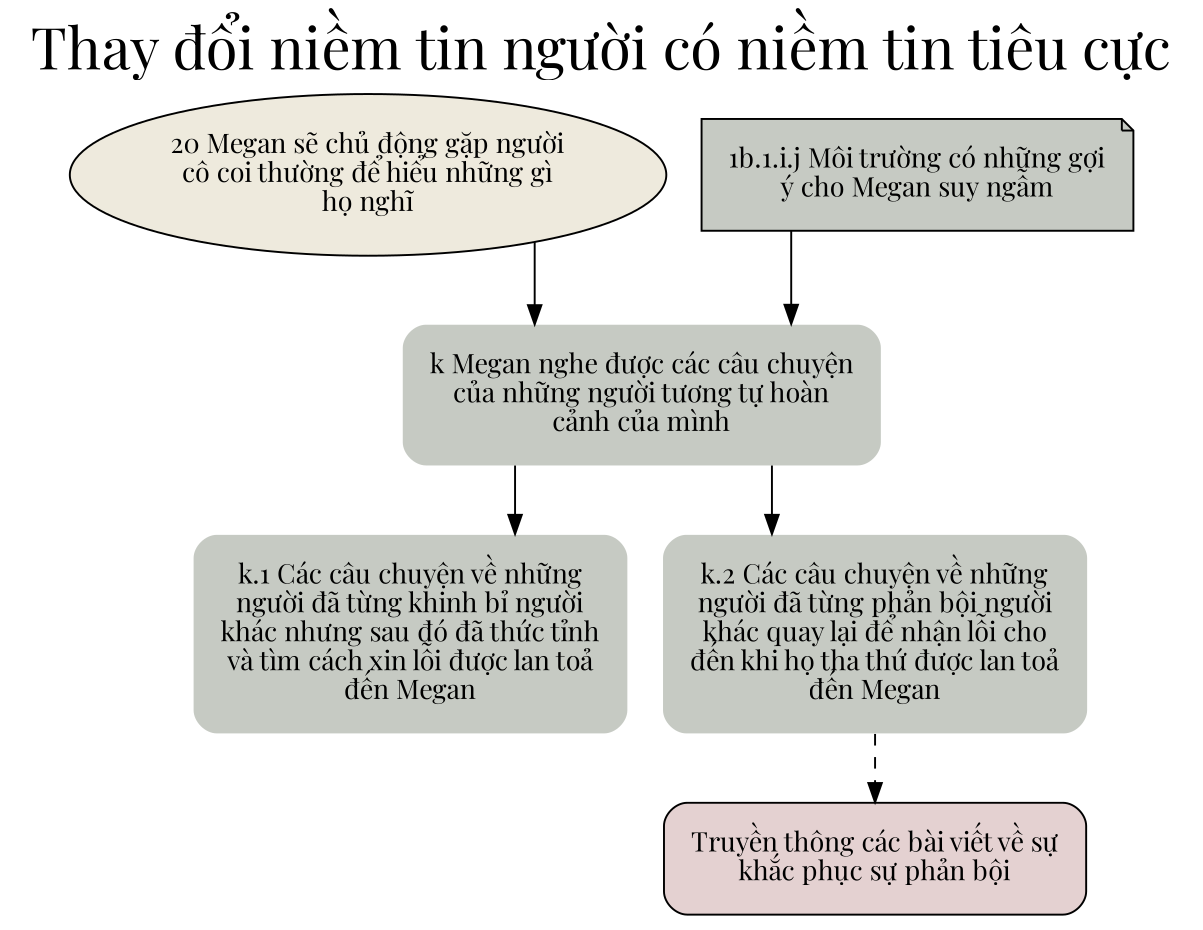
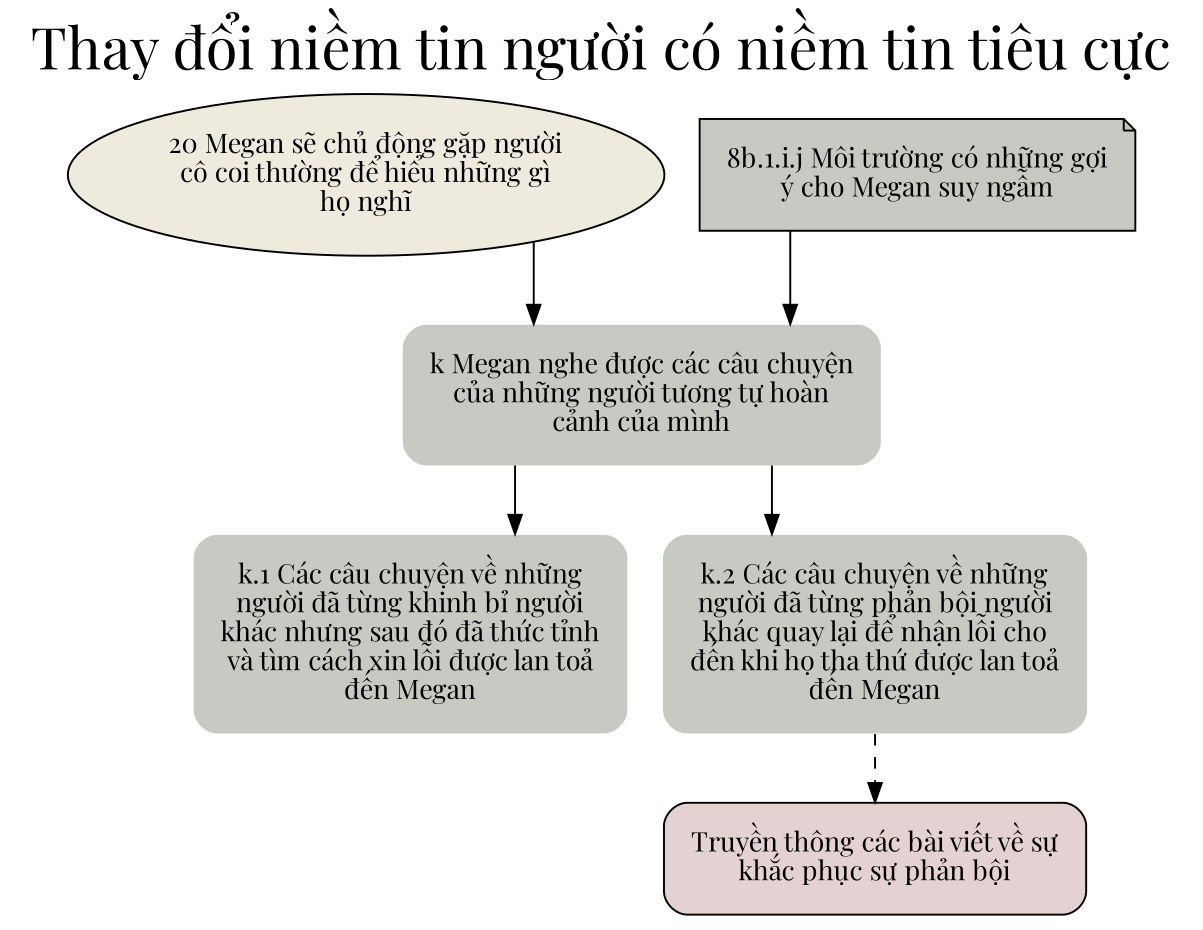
(917, 175) -> (917, 175)
